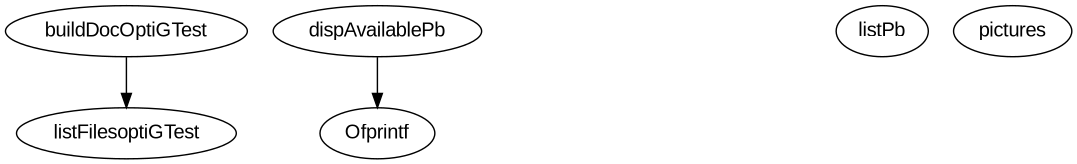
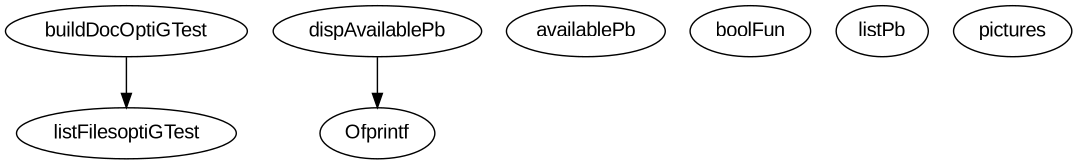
none -> (586, 31)
none -> (750, 31)
